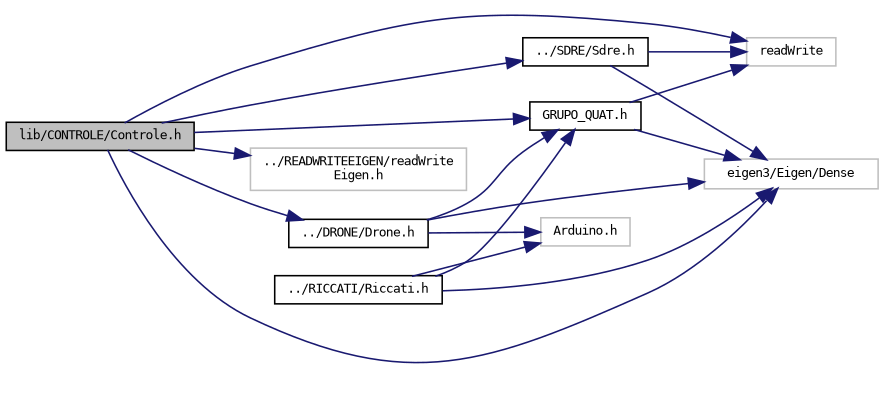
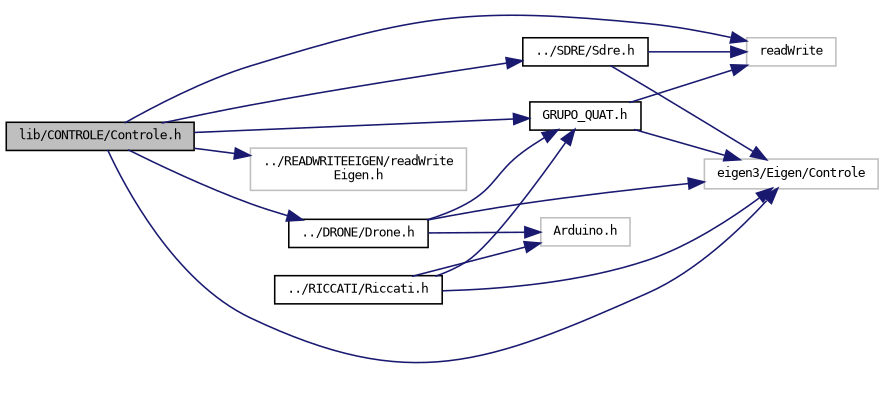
(791, 174) -> (791, 174)
